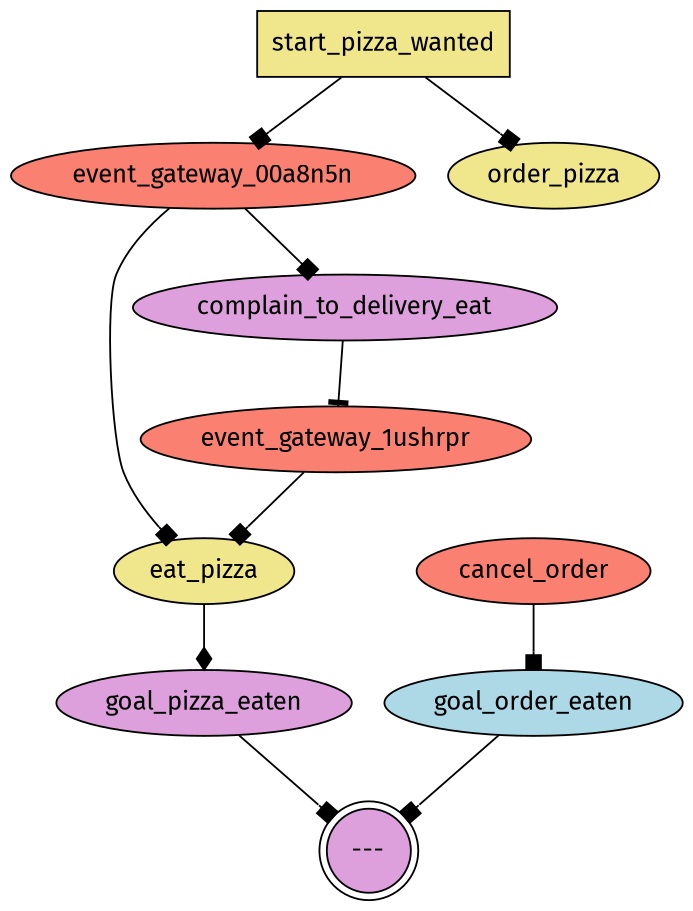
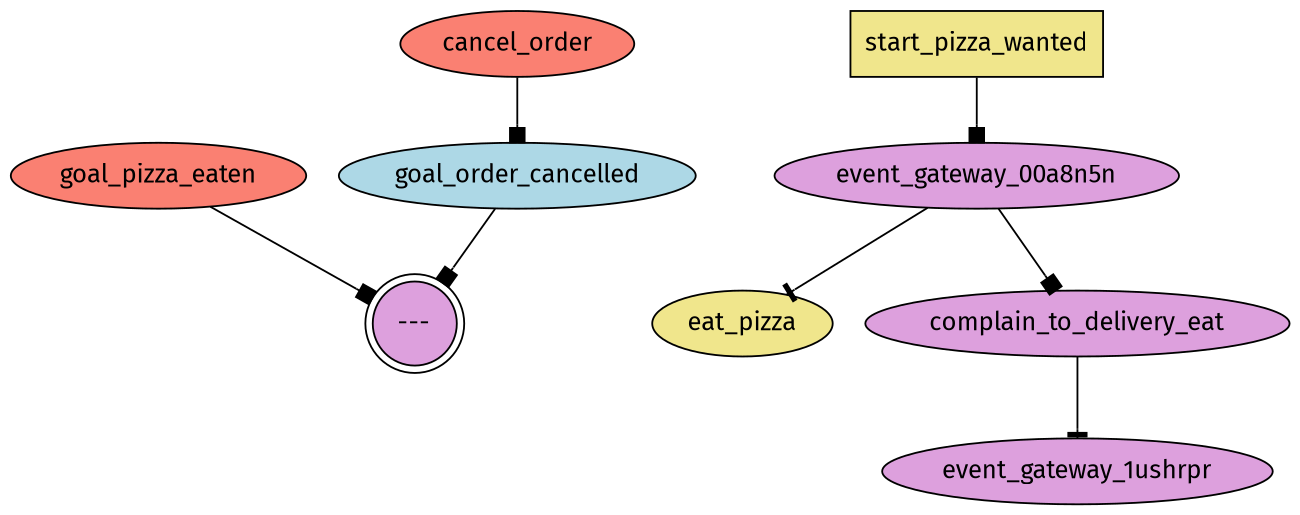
(213, 176) -> (977, 176)
(554, 176) -> none
(111, 363) -> (861, 249)
(336, 439) -> (1077, 471)
(276, 499) -> none
(204, 626) -> none
(204, 703) -> (159, 176)
(534, 703) -> (517, 176)
